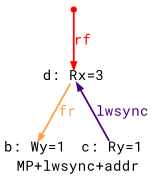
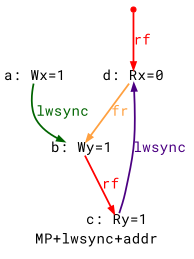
none -> (35, 76)
(74, 76) -> (133, 76)
none -> (98, 181)
